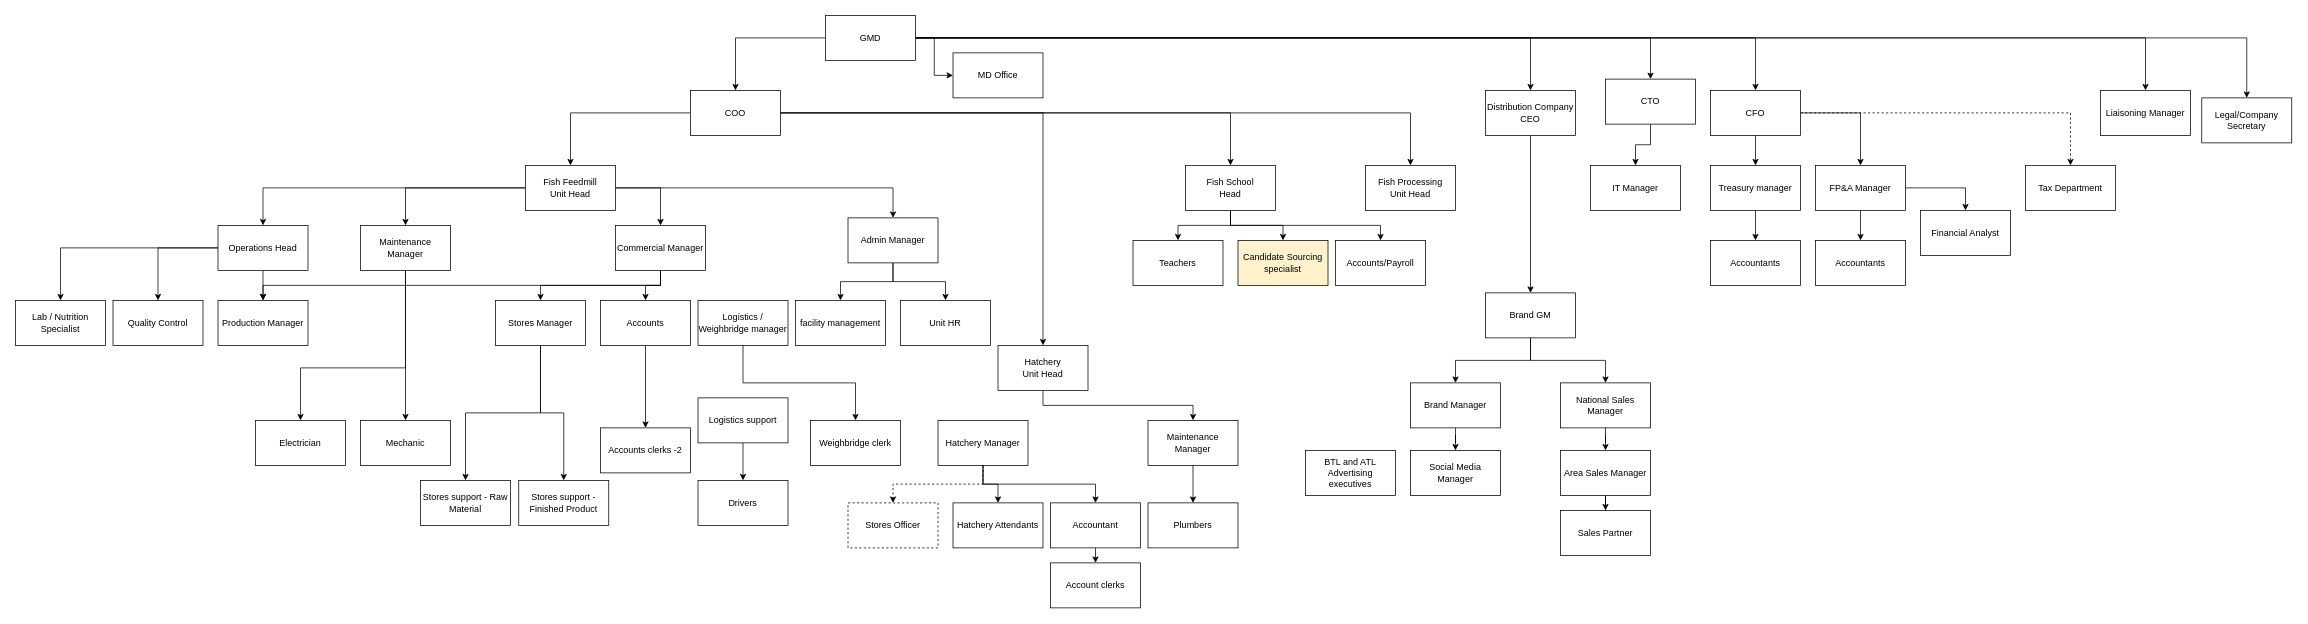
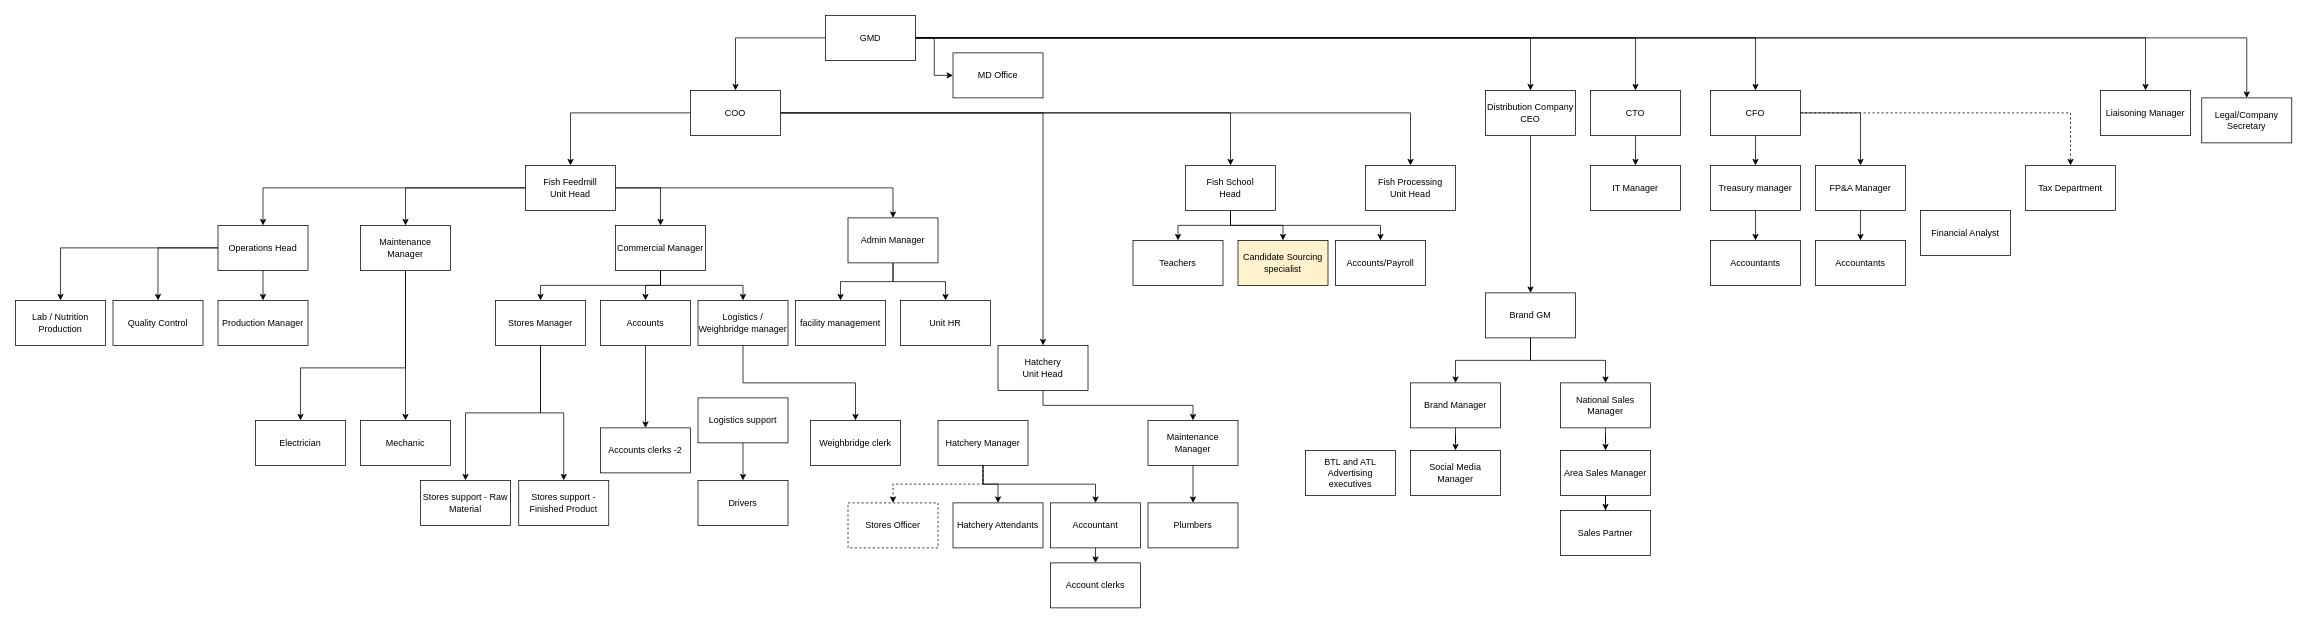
(1650, 102) -> (1635, 113)
(1965, 195) -> none
(401, 285) -> (708, 285)
(60, 323) -> (60, 323)
